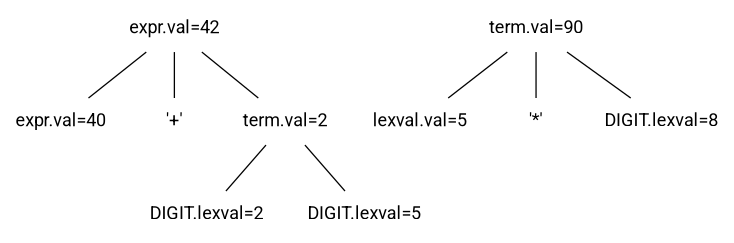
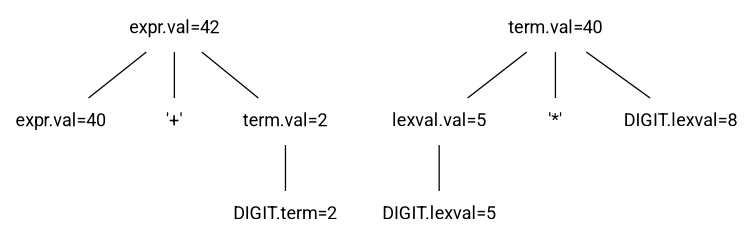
(536, 28) -> (555, 28)
(325, 168) -> (439, 168)
(207, 214) -> (285, 214)
